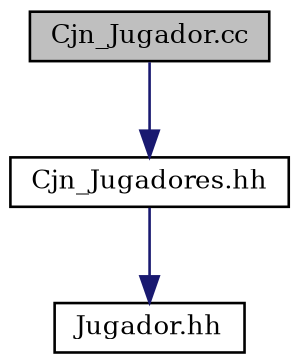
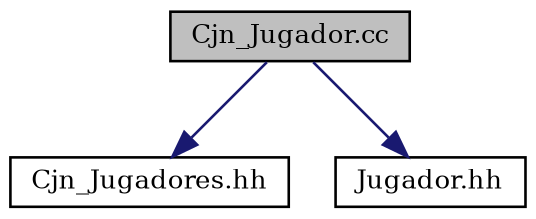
(150, 242) -> (351, 100)
